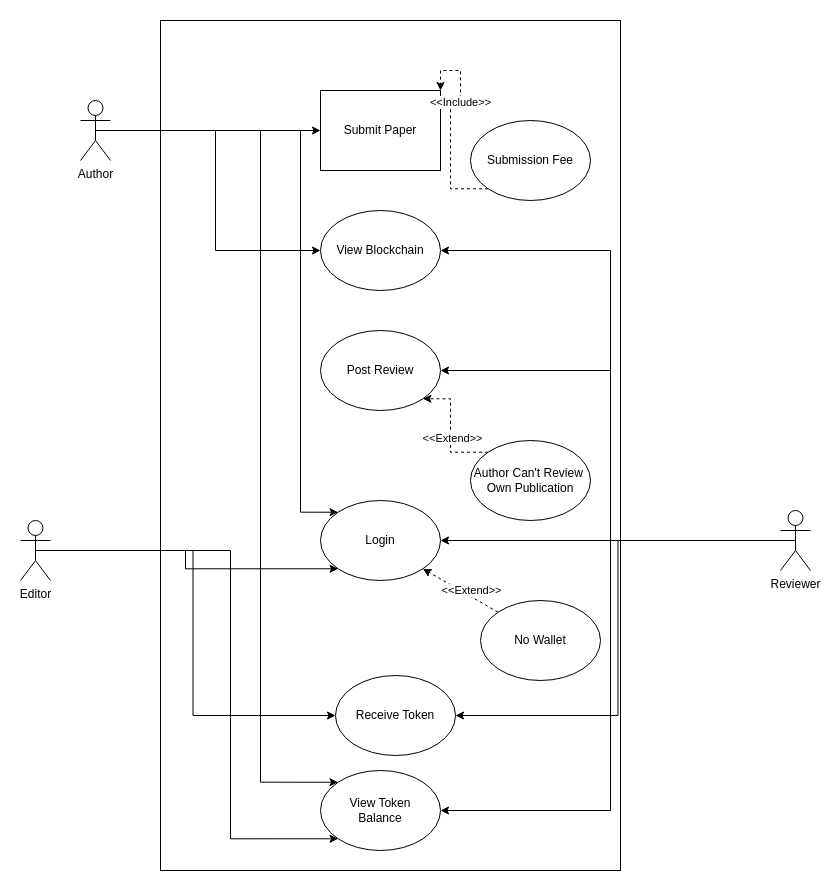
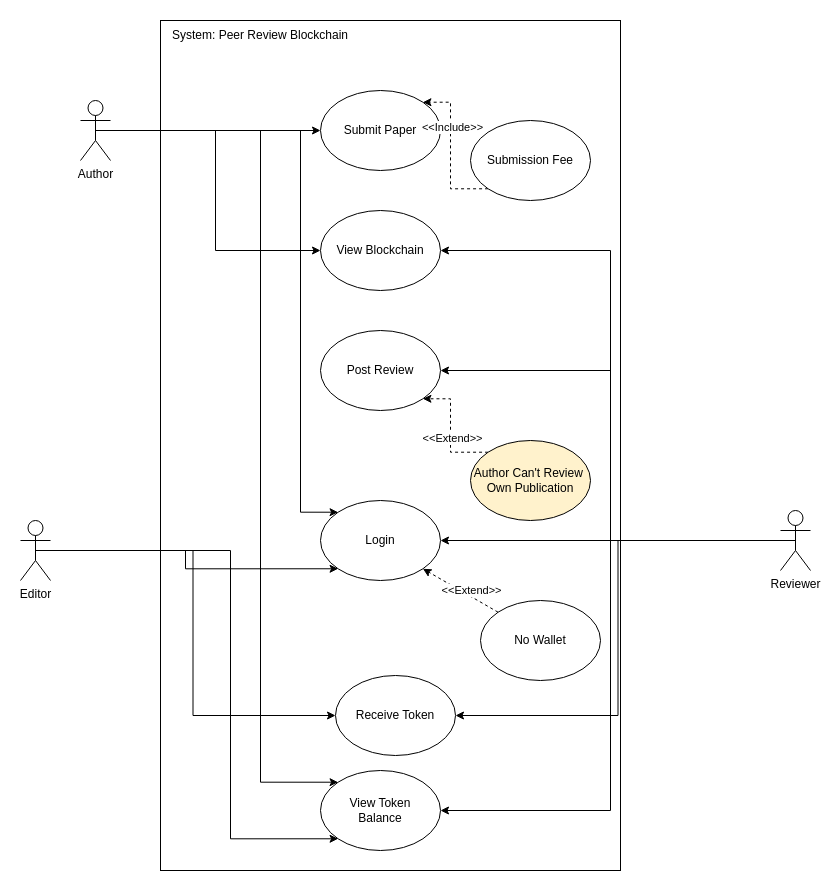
none -> (261, 36)
(381, 131) -> (381, 131)
(531, 481) -> (531, 481)
